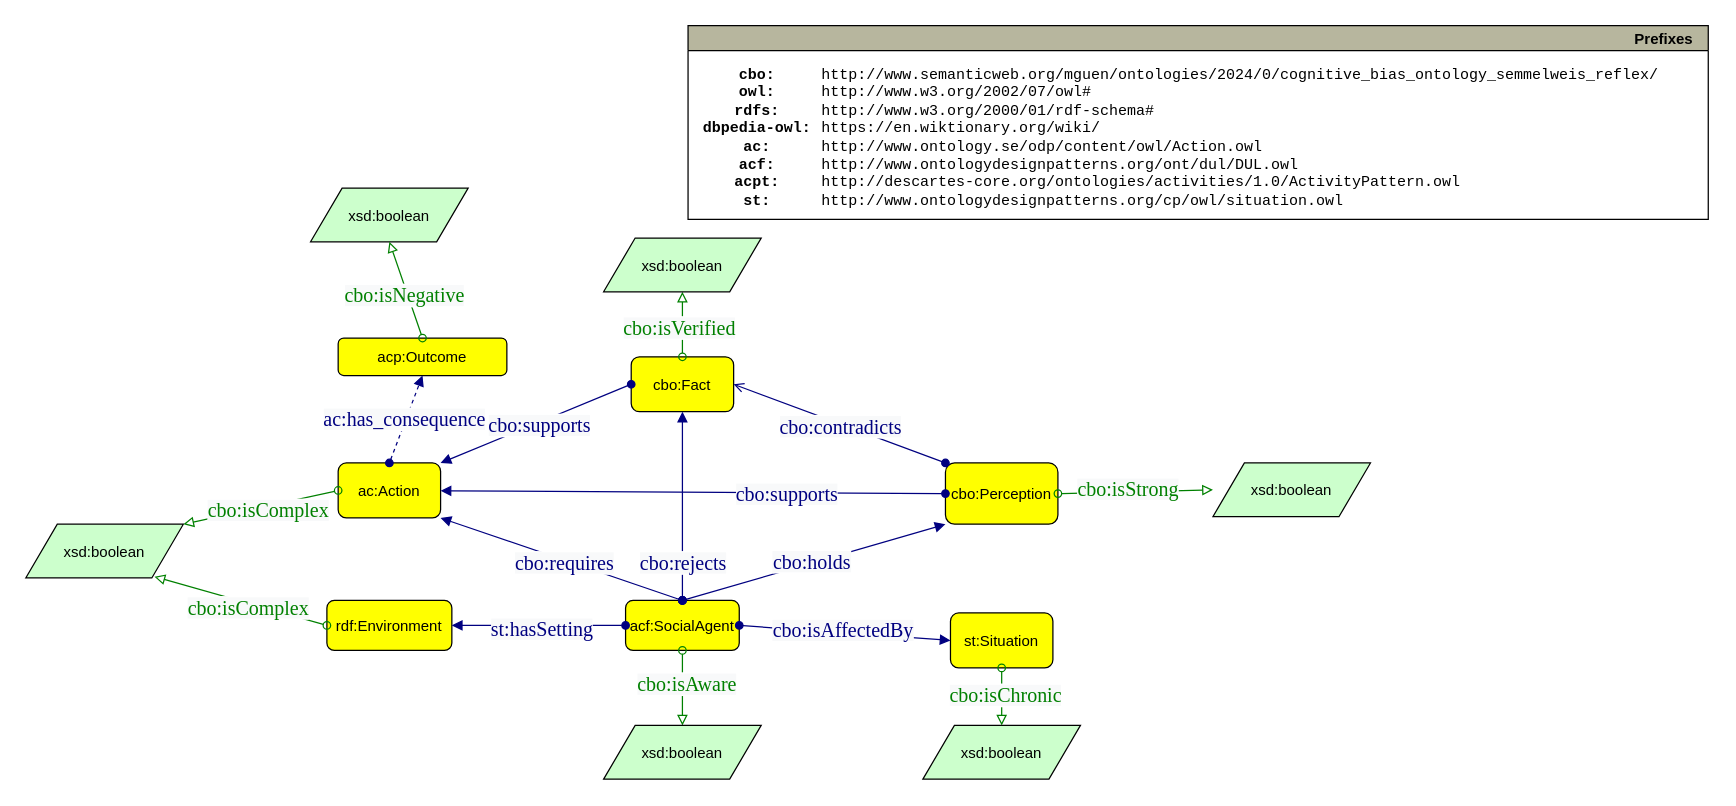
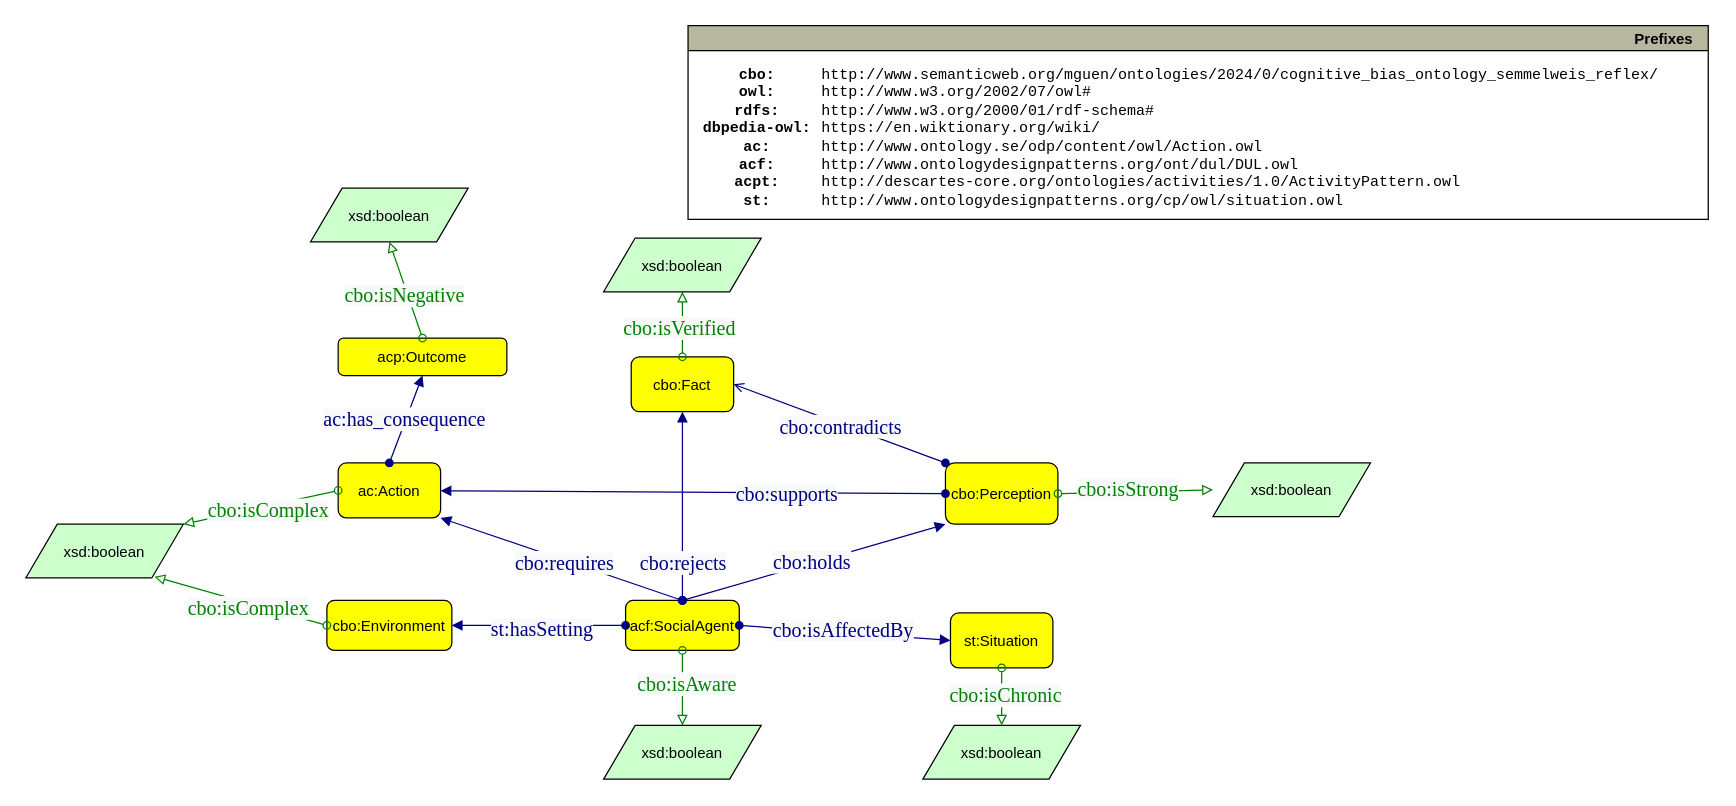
(593, 400) -> none
(397, 444) -> (397, 444)
(389, 626) -> (389, 626)
